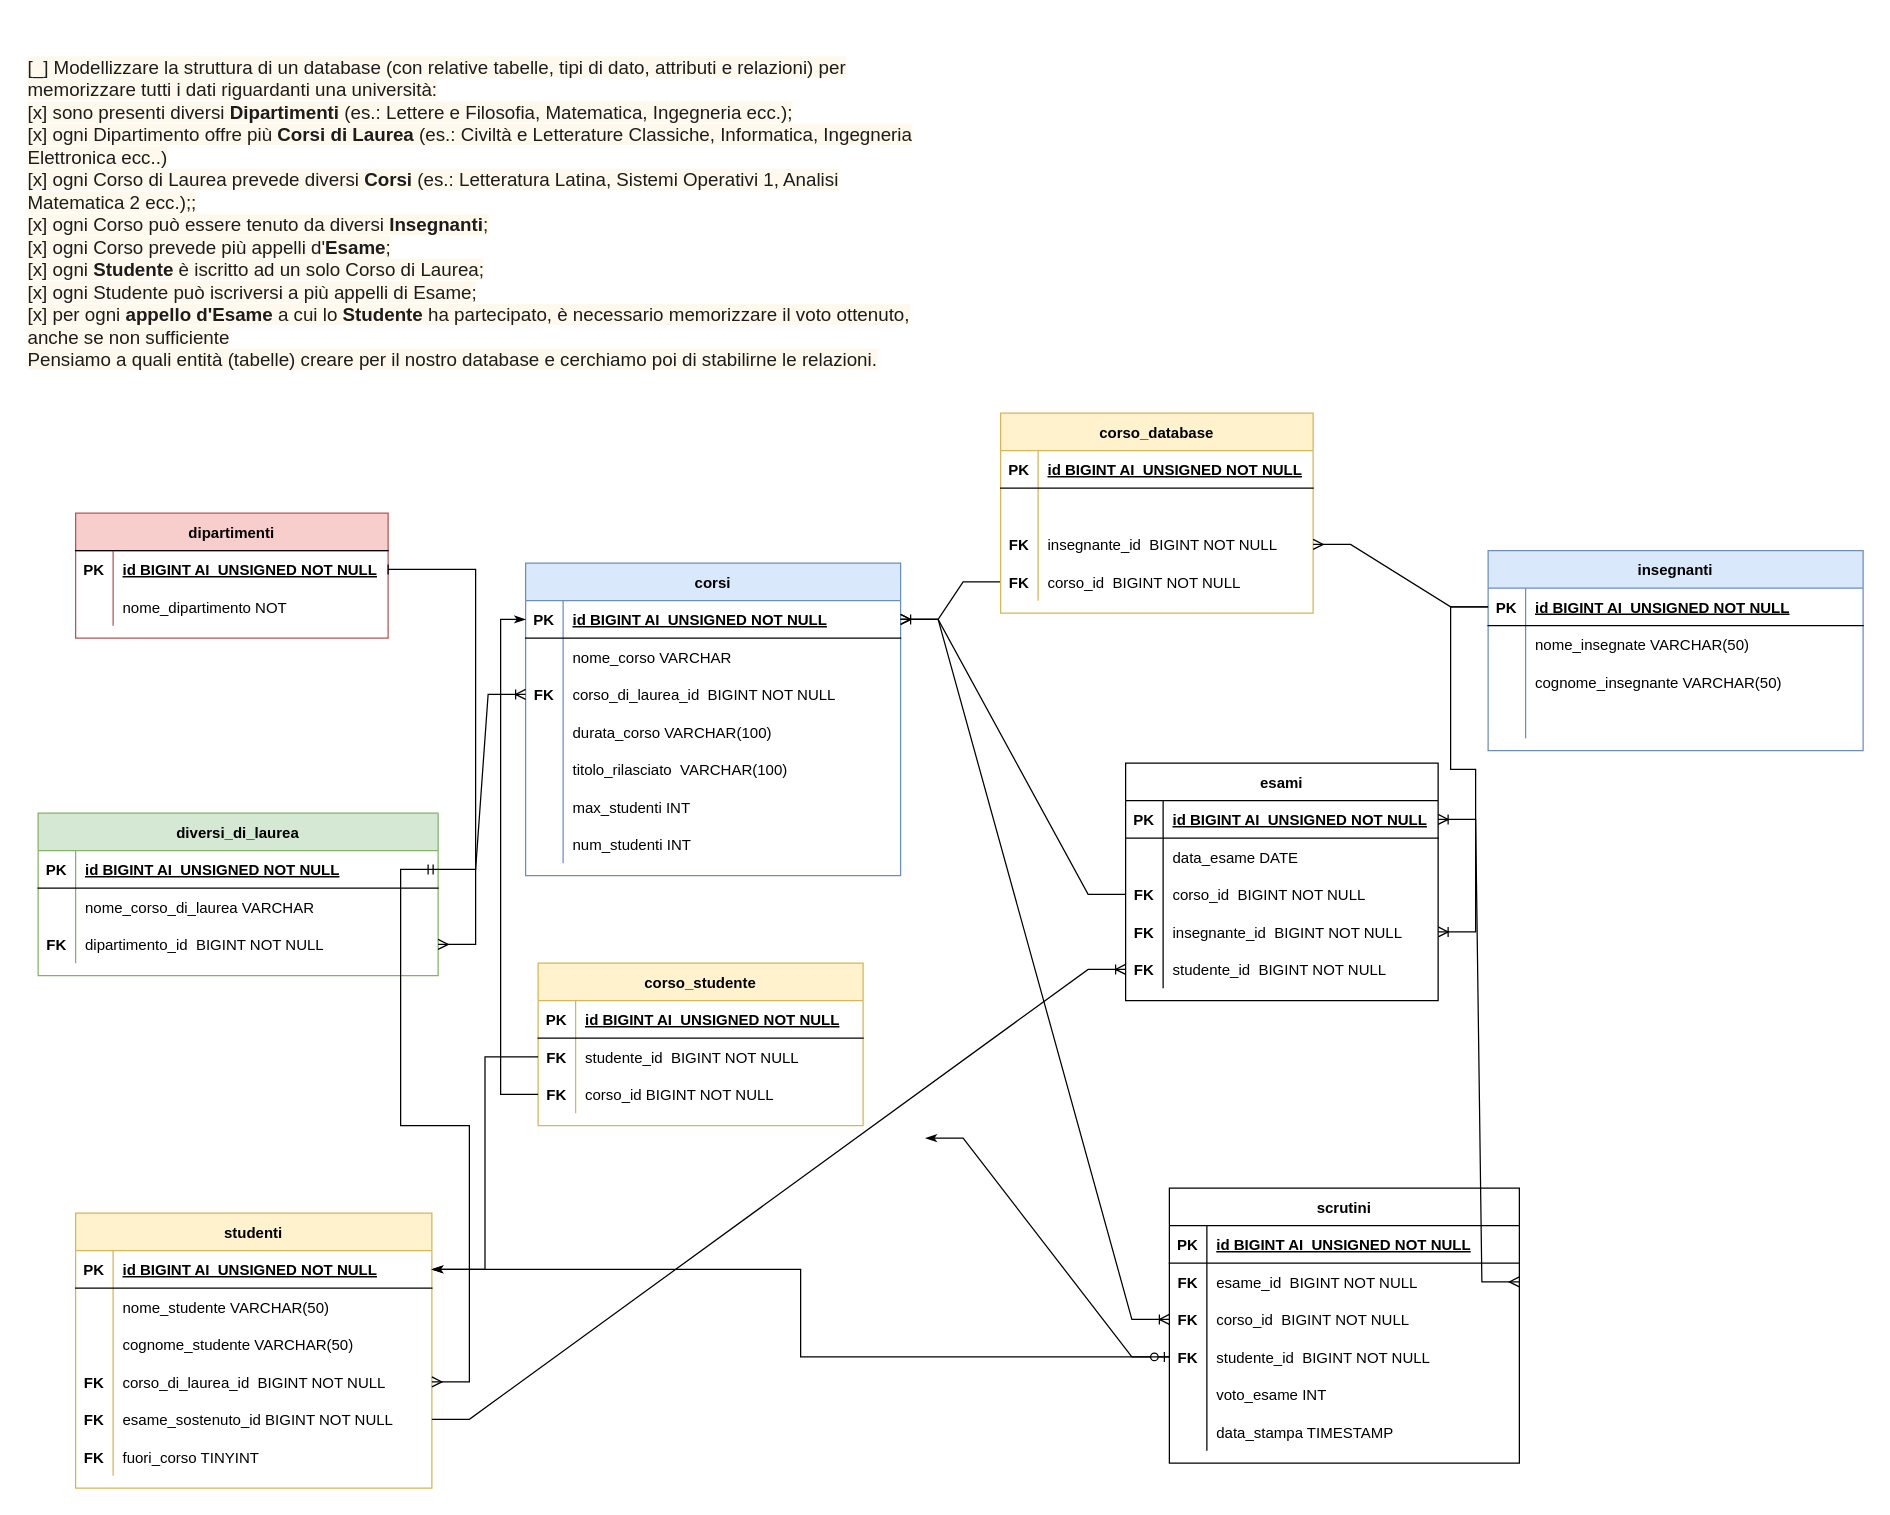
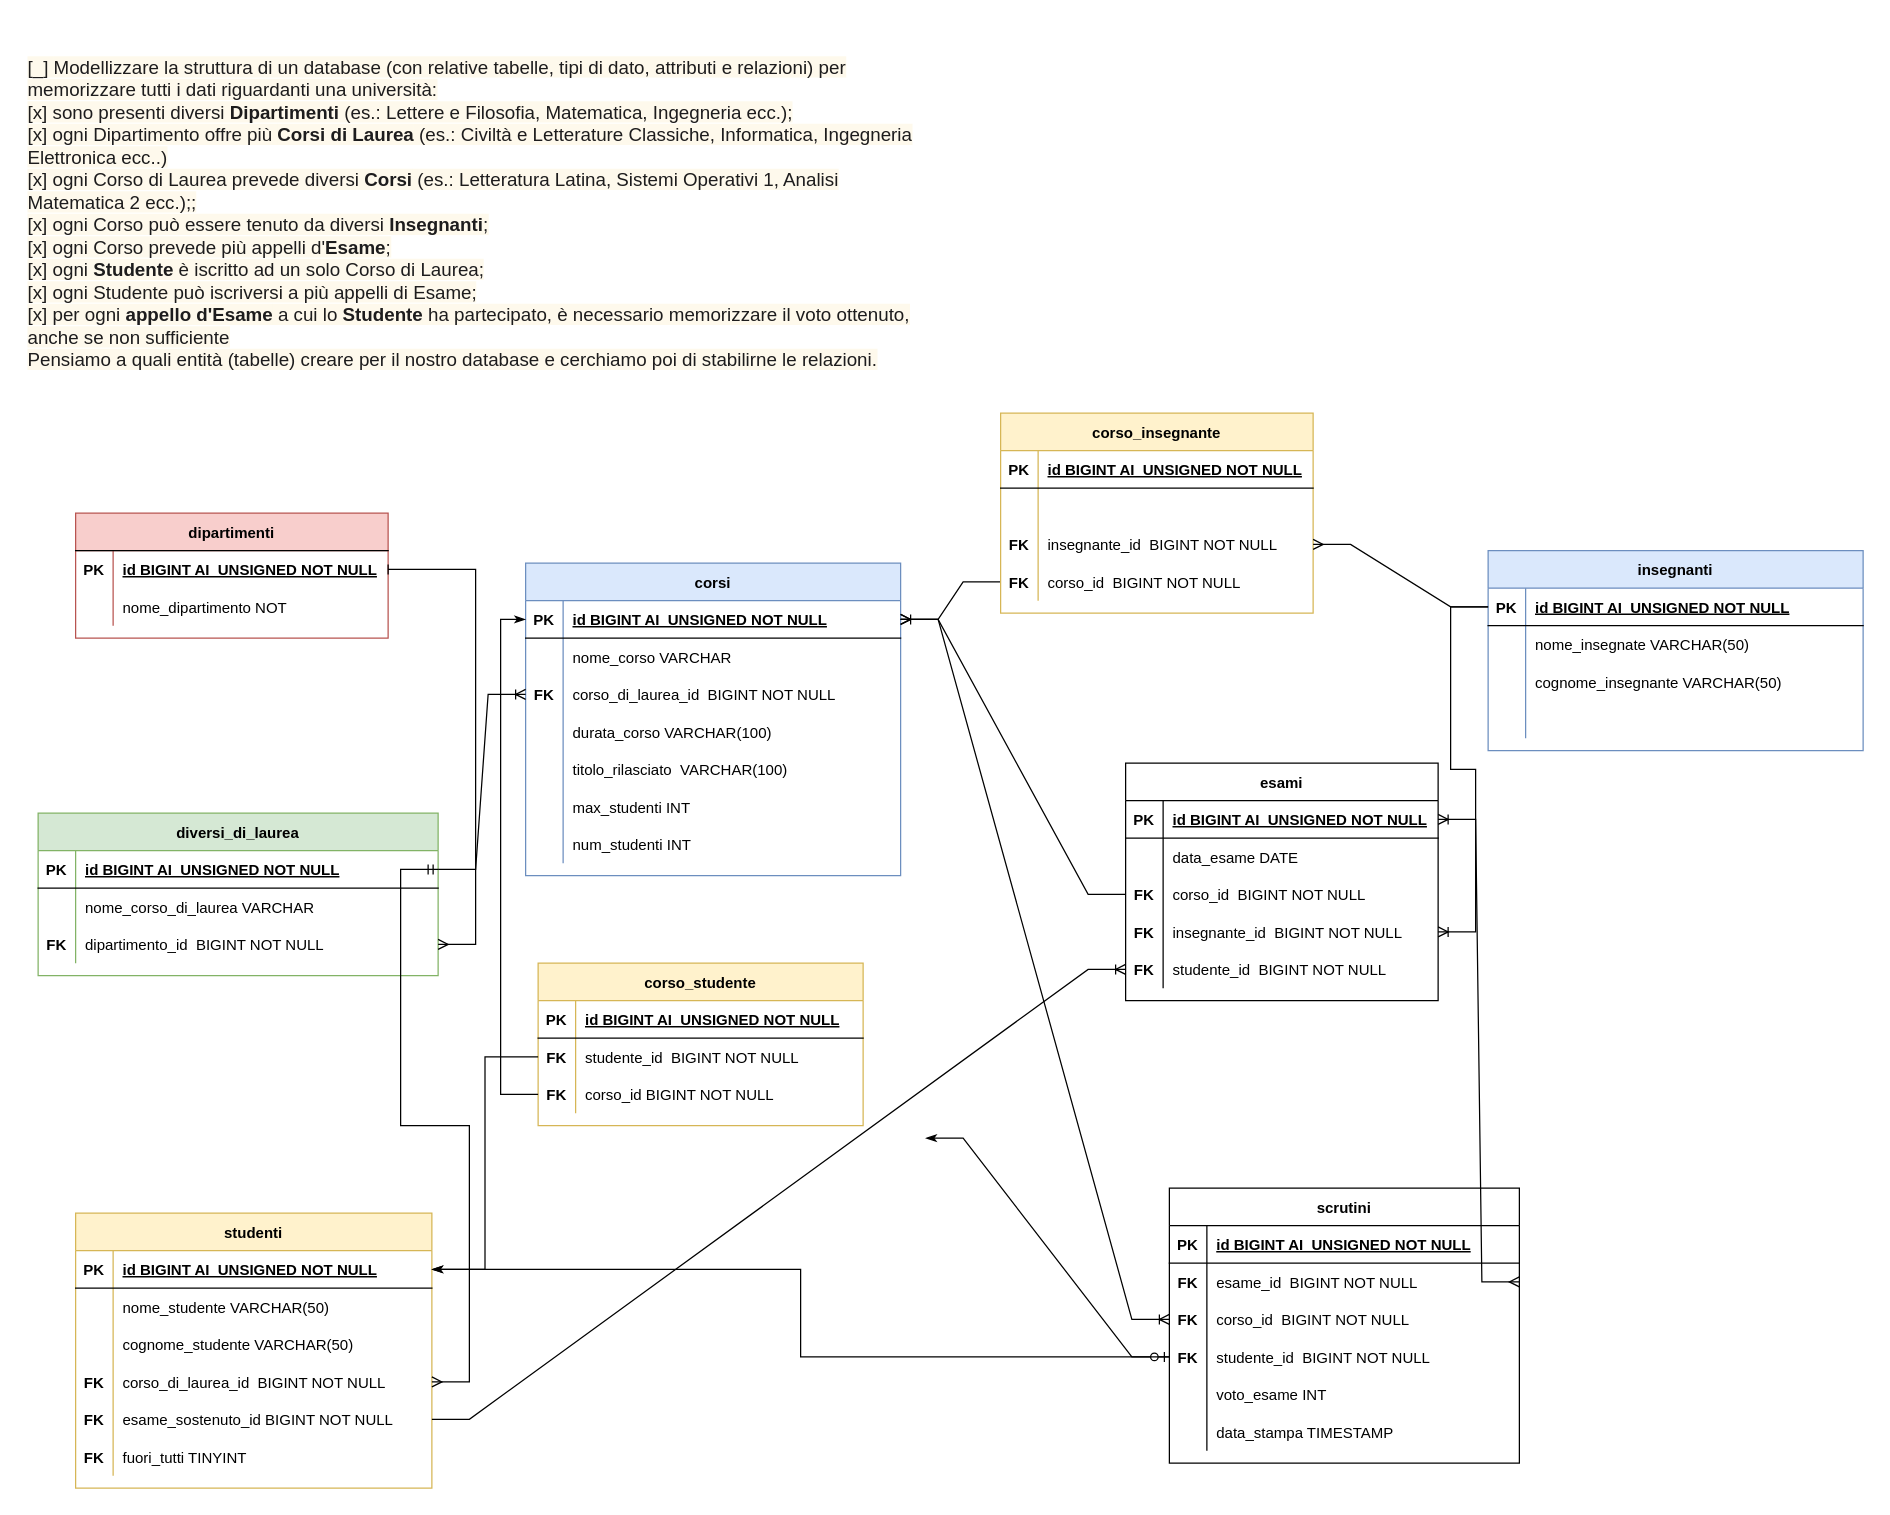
(1156, 433) -> (1156, 433)
(198, 1458) -> (196, 1458)
